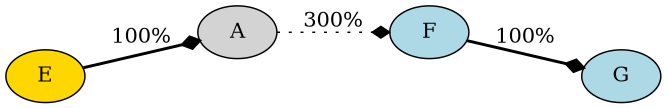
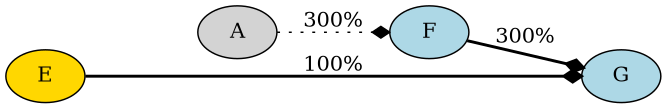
(525, 37) -> (525, 37)
(133, 56) -> (324, 76)
